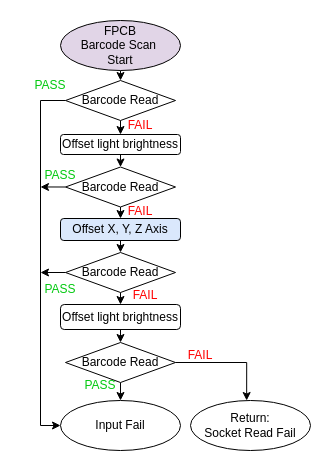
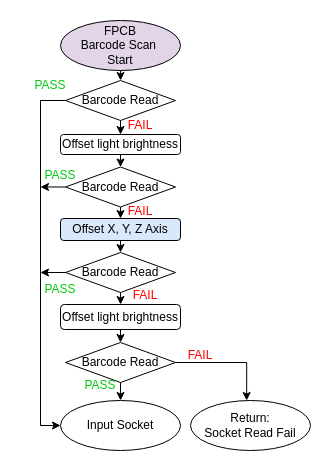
(121, 426) -> (121, 426)
